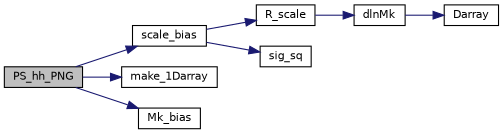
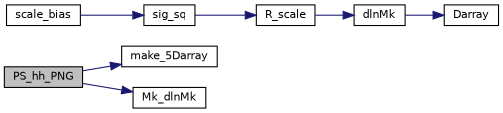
(226, 26) -> (220, 15)
(101, 58) -> none
(169, 77) -> (169, 56)
(169, 118) -> (169, 98)
